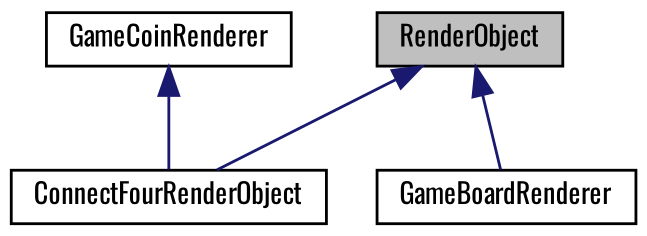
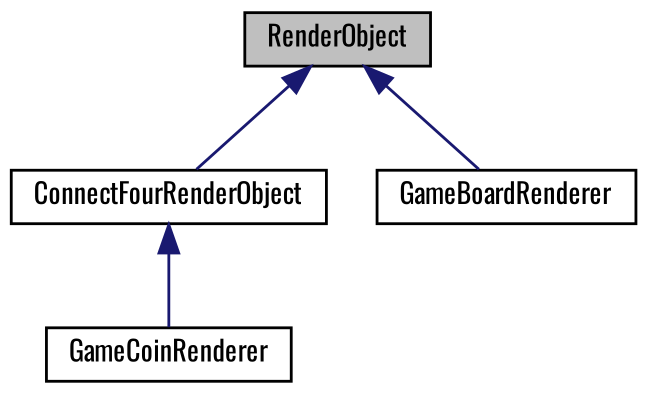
(169, 133) -> (169, 290)
